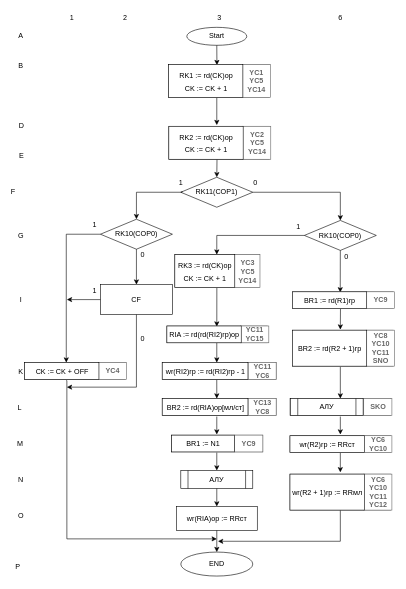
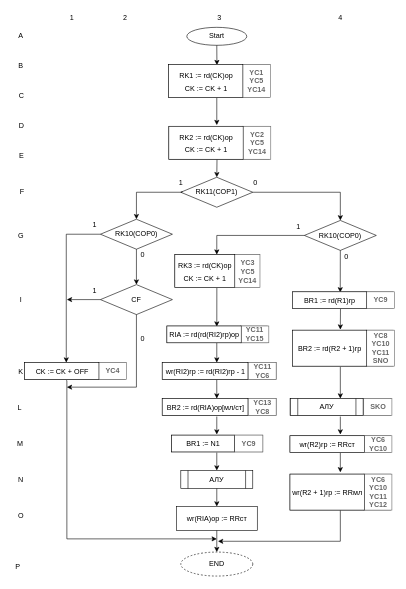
(341, 18) -> (341, 18)
none -> (21, 96)
(13, 192) -> (22, 192)
(137, 300) -> (137, 300)
(217, 564) -> (217, 564)
